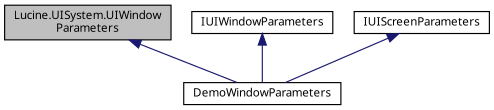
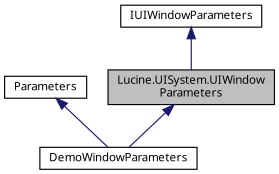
(422, 23) -> (46, 87)
(262, 64) -> (191, 54)
